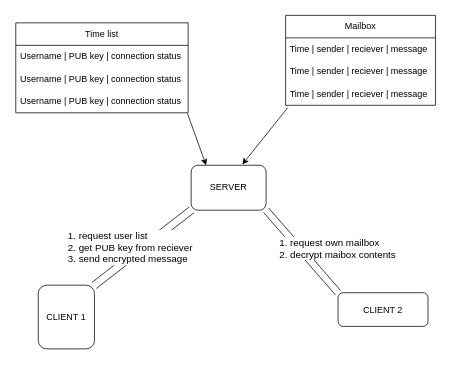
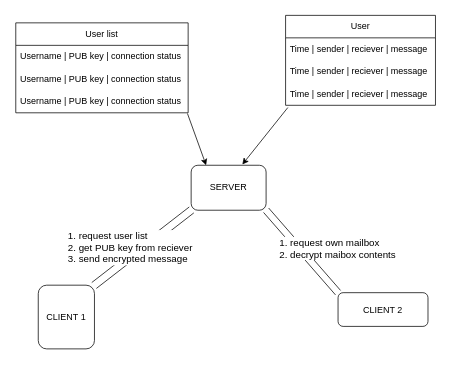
(360, 27) -> (360, 27)
(102, 34) -> (102, 34)
